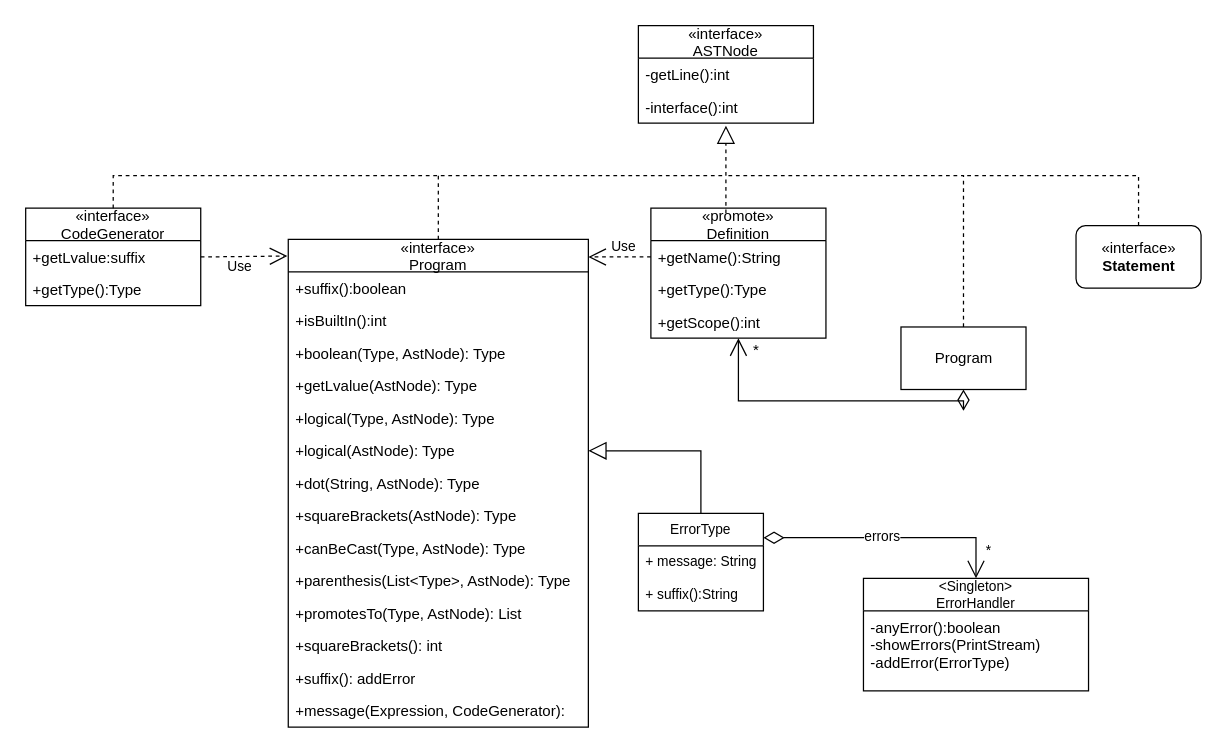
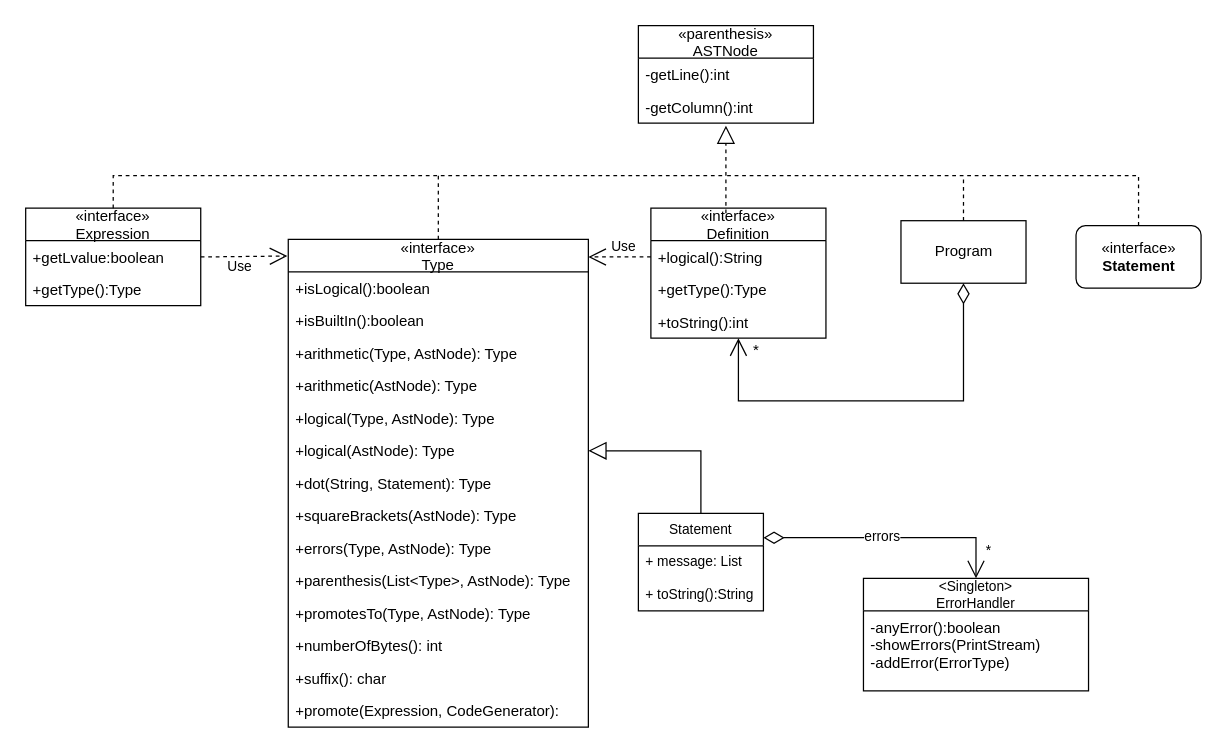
(725, 34) -> (725, 34)
(706, 108) -> (706, 108)
(113, 216) -> (113, 216)
(738, 216) -> (738, 216)
(438, 248) -> (438, 248)
(98, 258) -> (102, 258)
(725, 258) -> (719, 258)
(361, 289) -> (369, 289)
(352, 321) -> (369, 321)
(717, 323) -> (715, 323)
(407, 354) -> (418, 354)
(963, 358) -> (963, 252)
(394, 386) -> (396, 386)
(399, 484) -> (407, 484)
(700, 529) -> (700, 529)
(417, 549) -> (405, 549)
(703, 562) -> (696, 562)
(703, 594) -> (711, 594)
(420, 614) -> (422, 614)
(382, 646) -> (377, 646)
(369, 679) -> (352, 679)
(438, 711) -> (438, 711)
